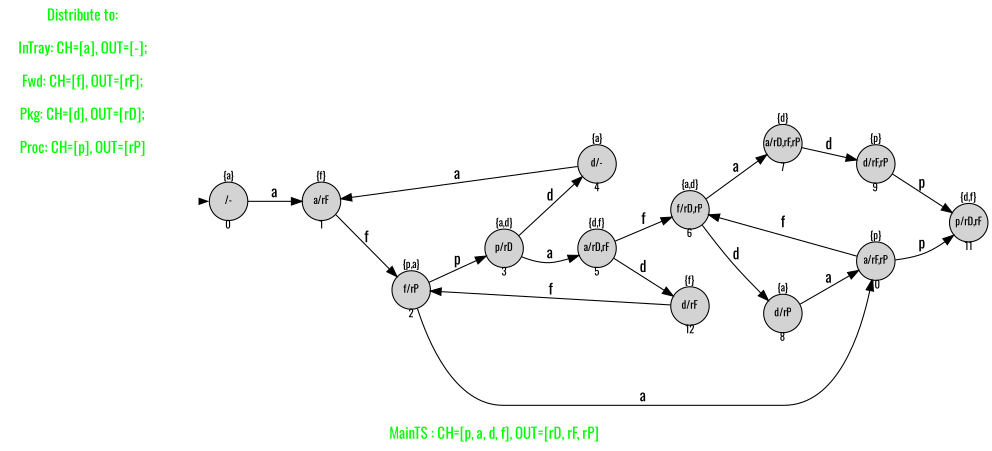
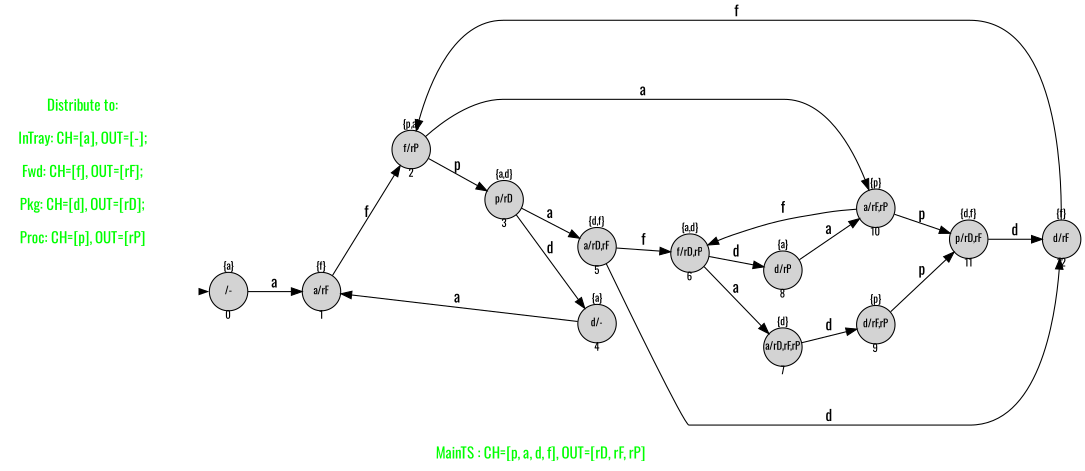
none -> (1010, 239)
